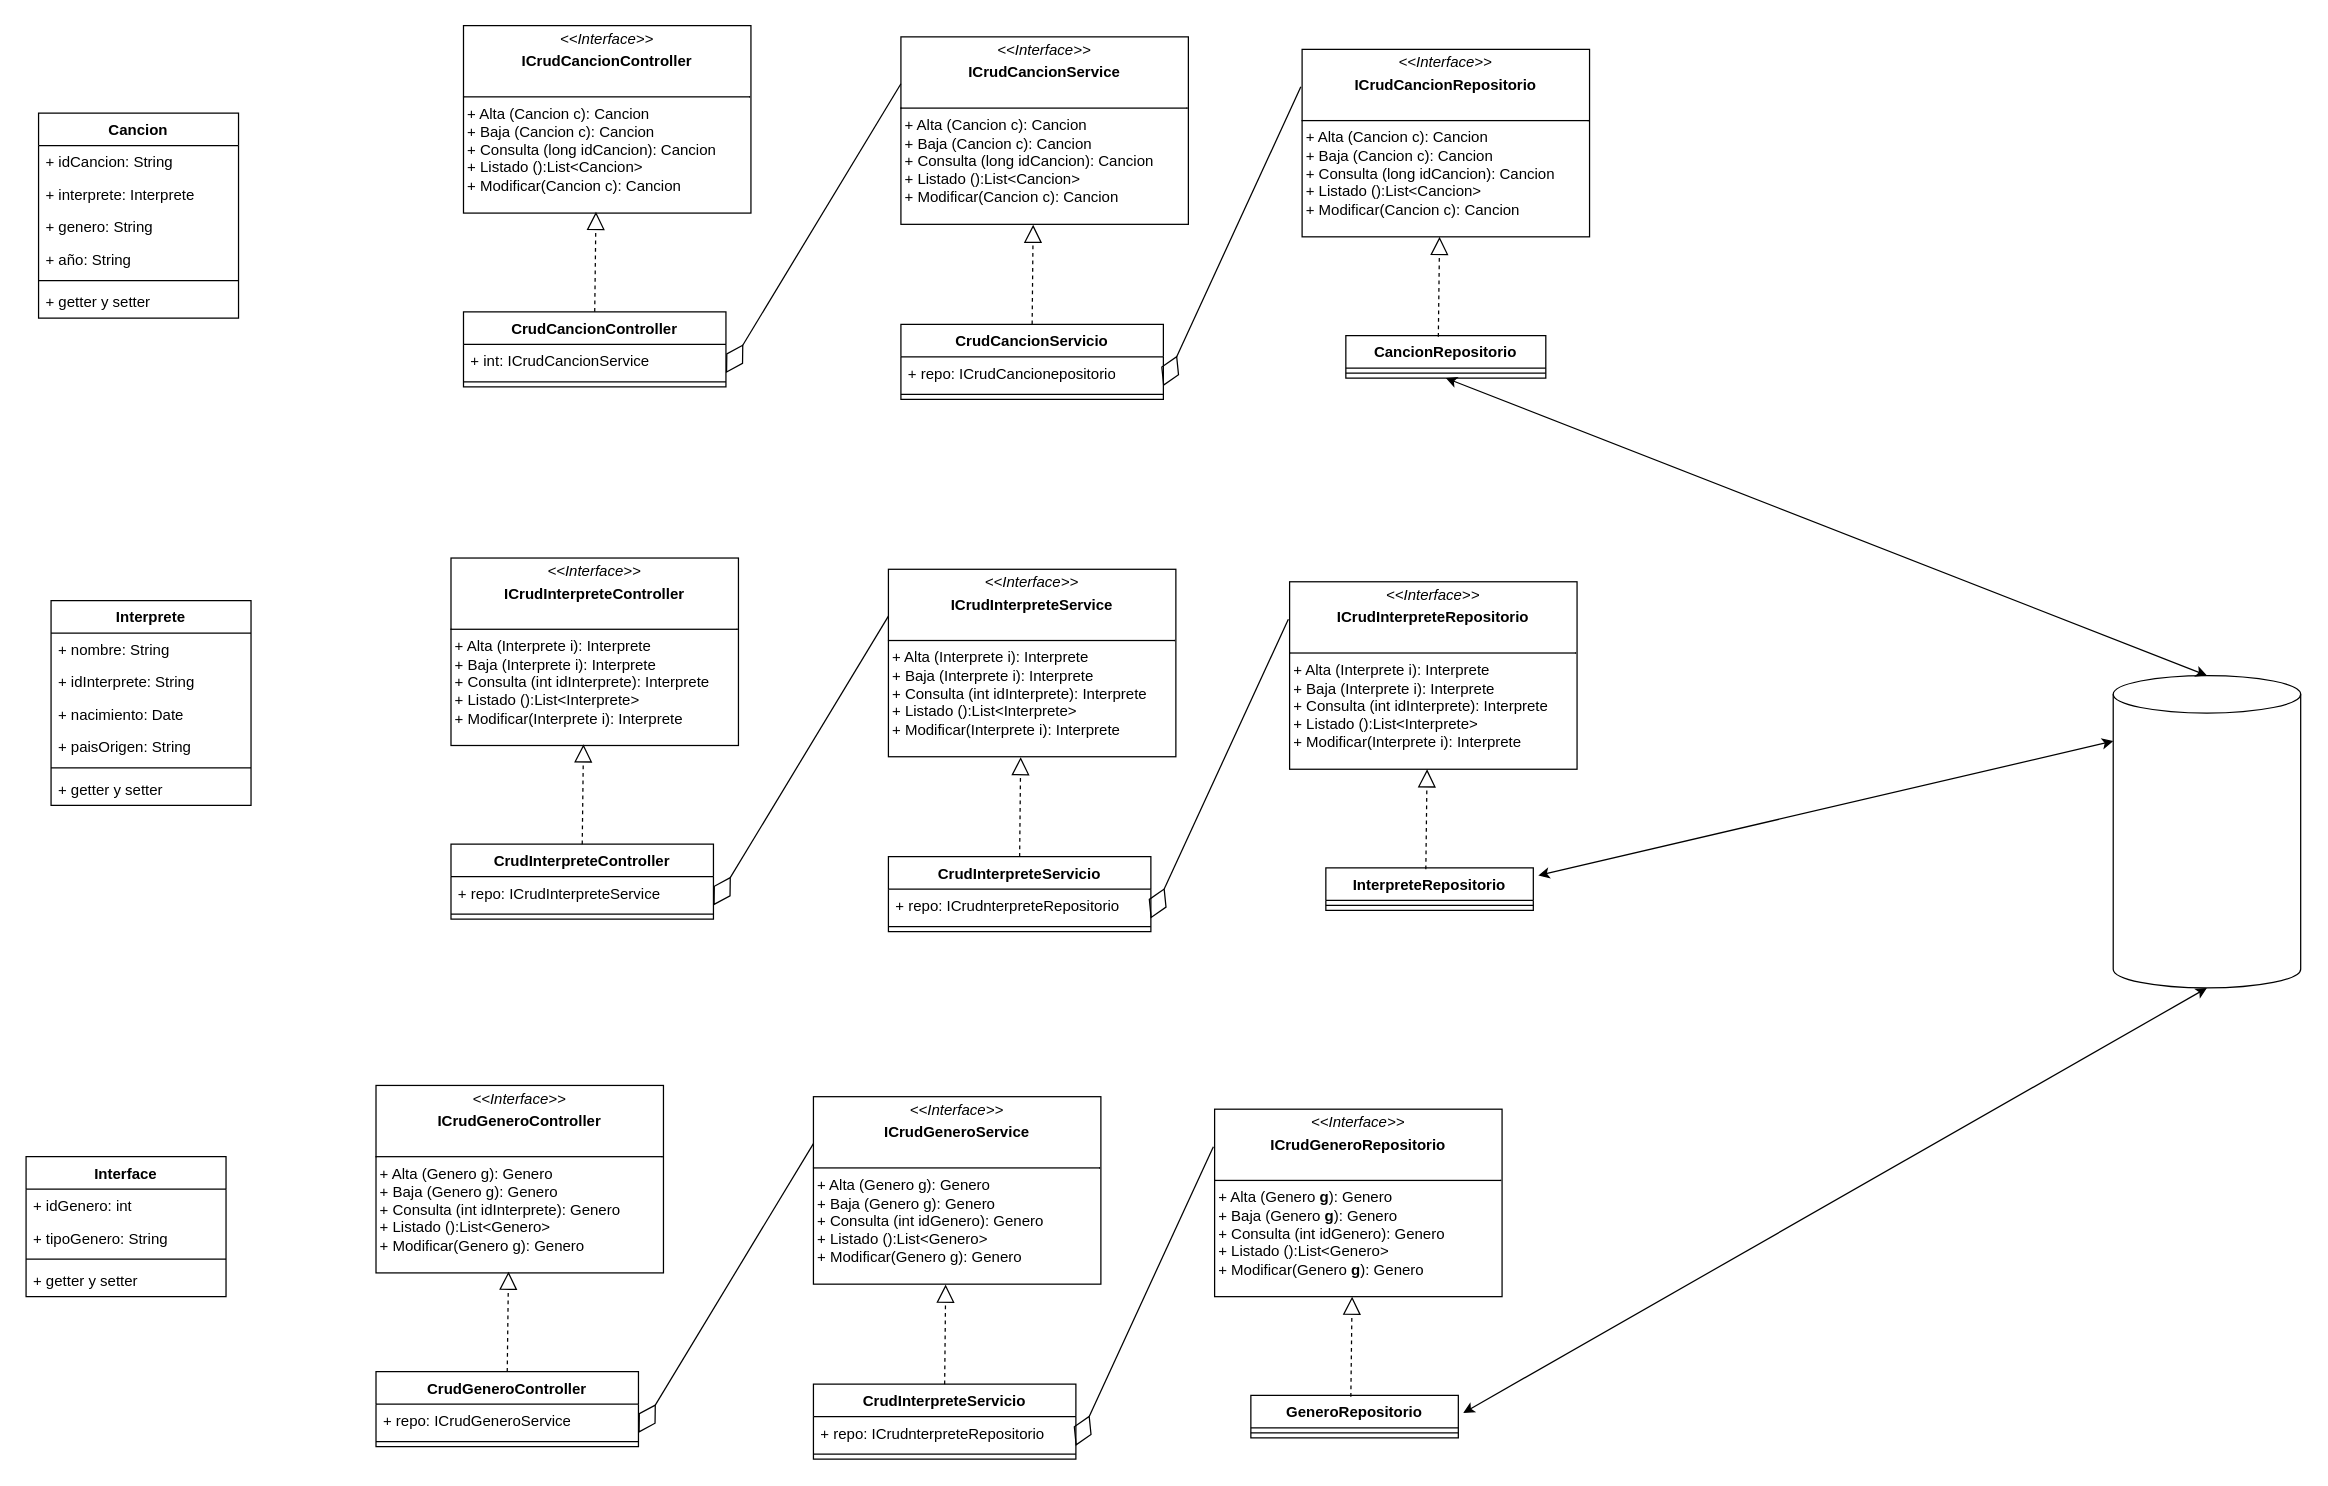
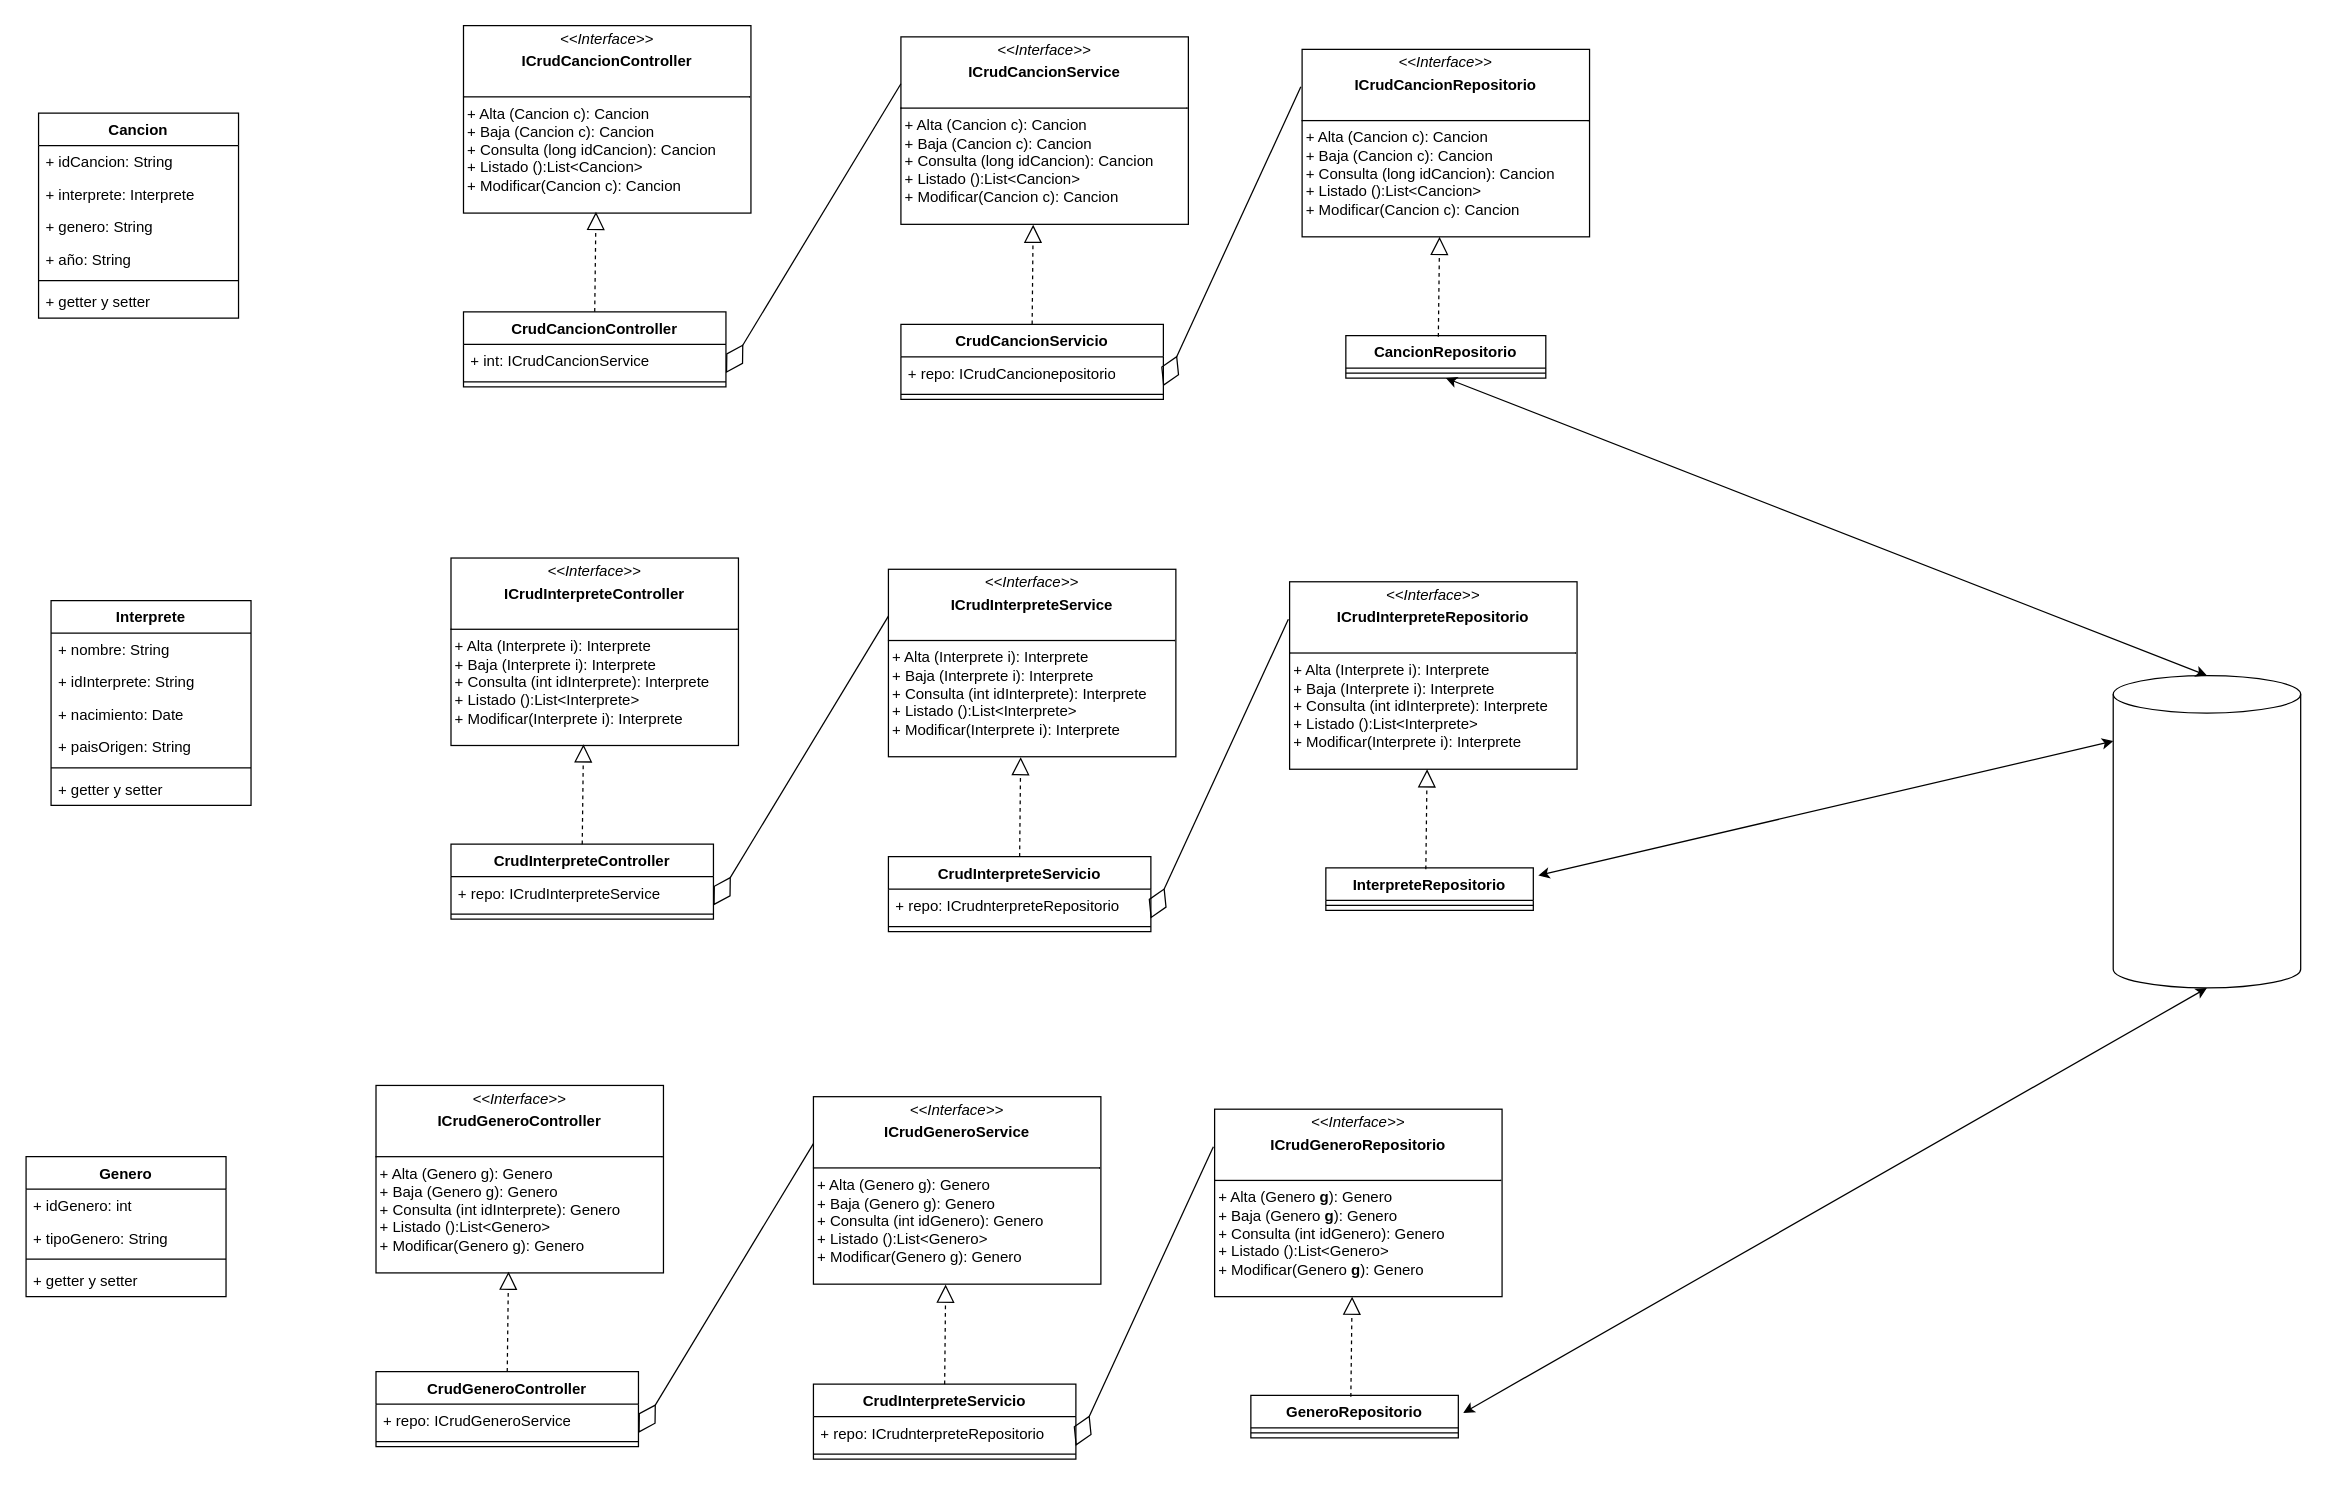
(126, 1175) -> (126, 1175)
